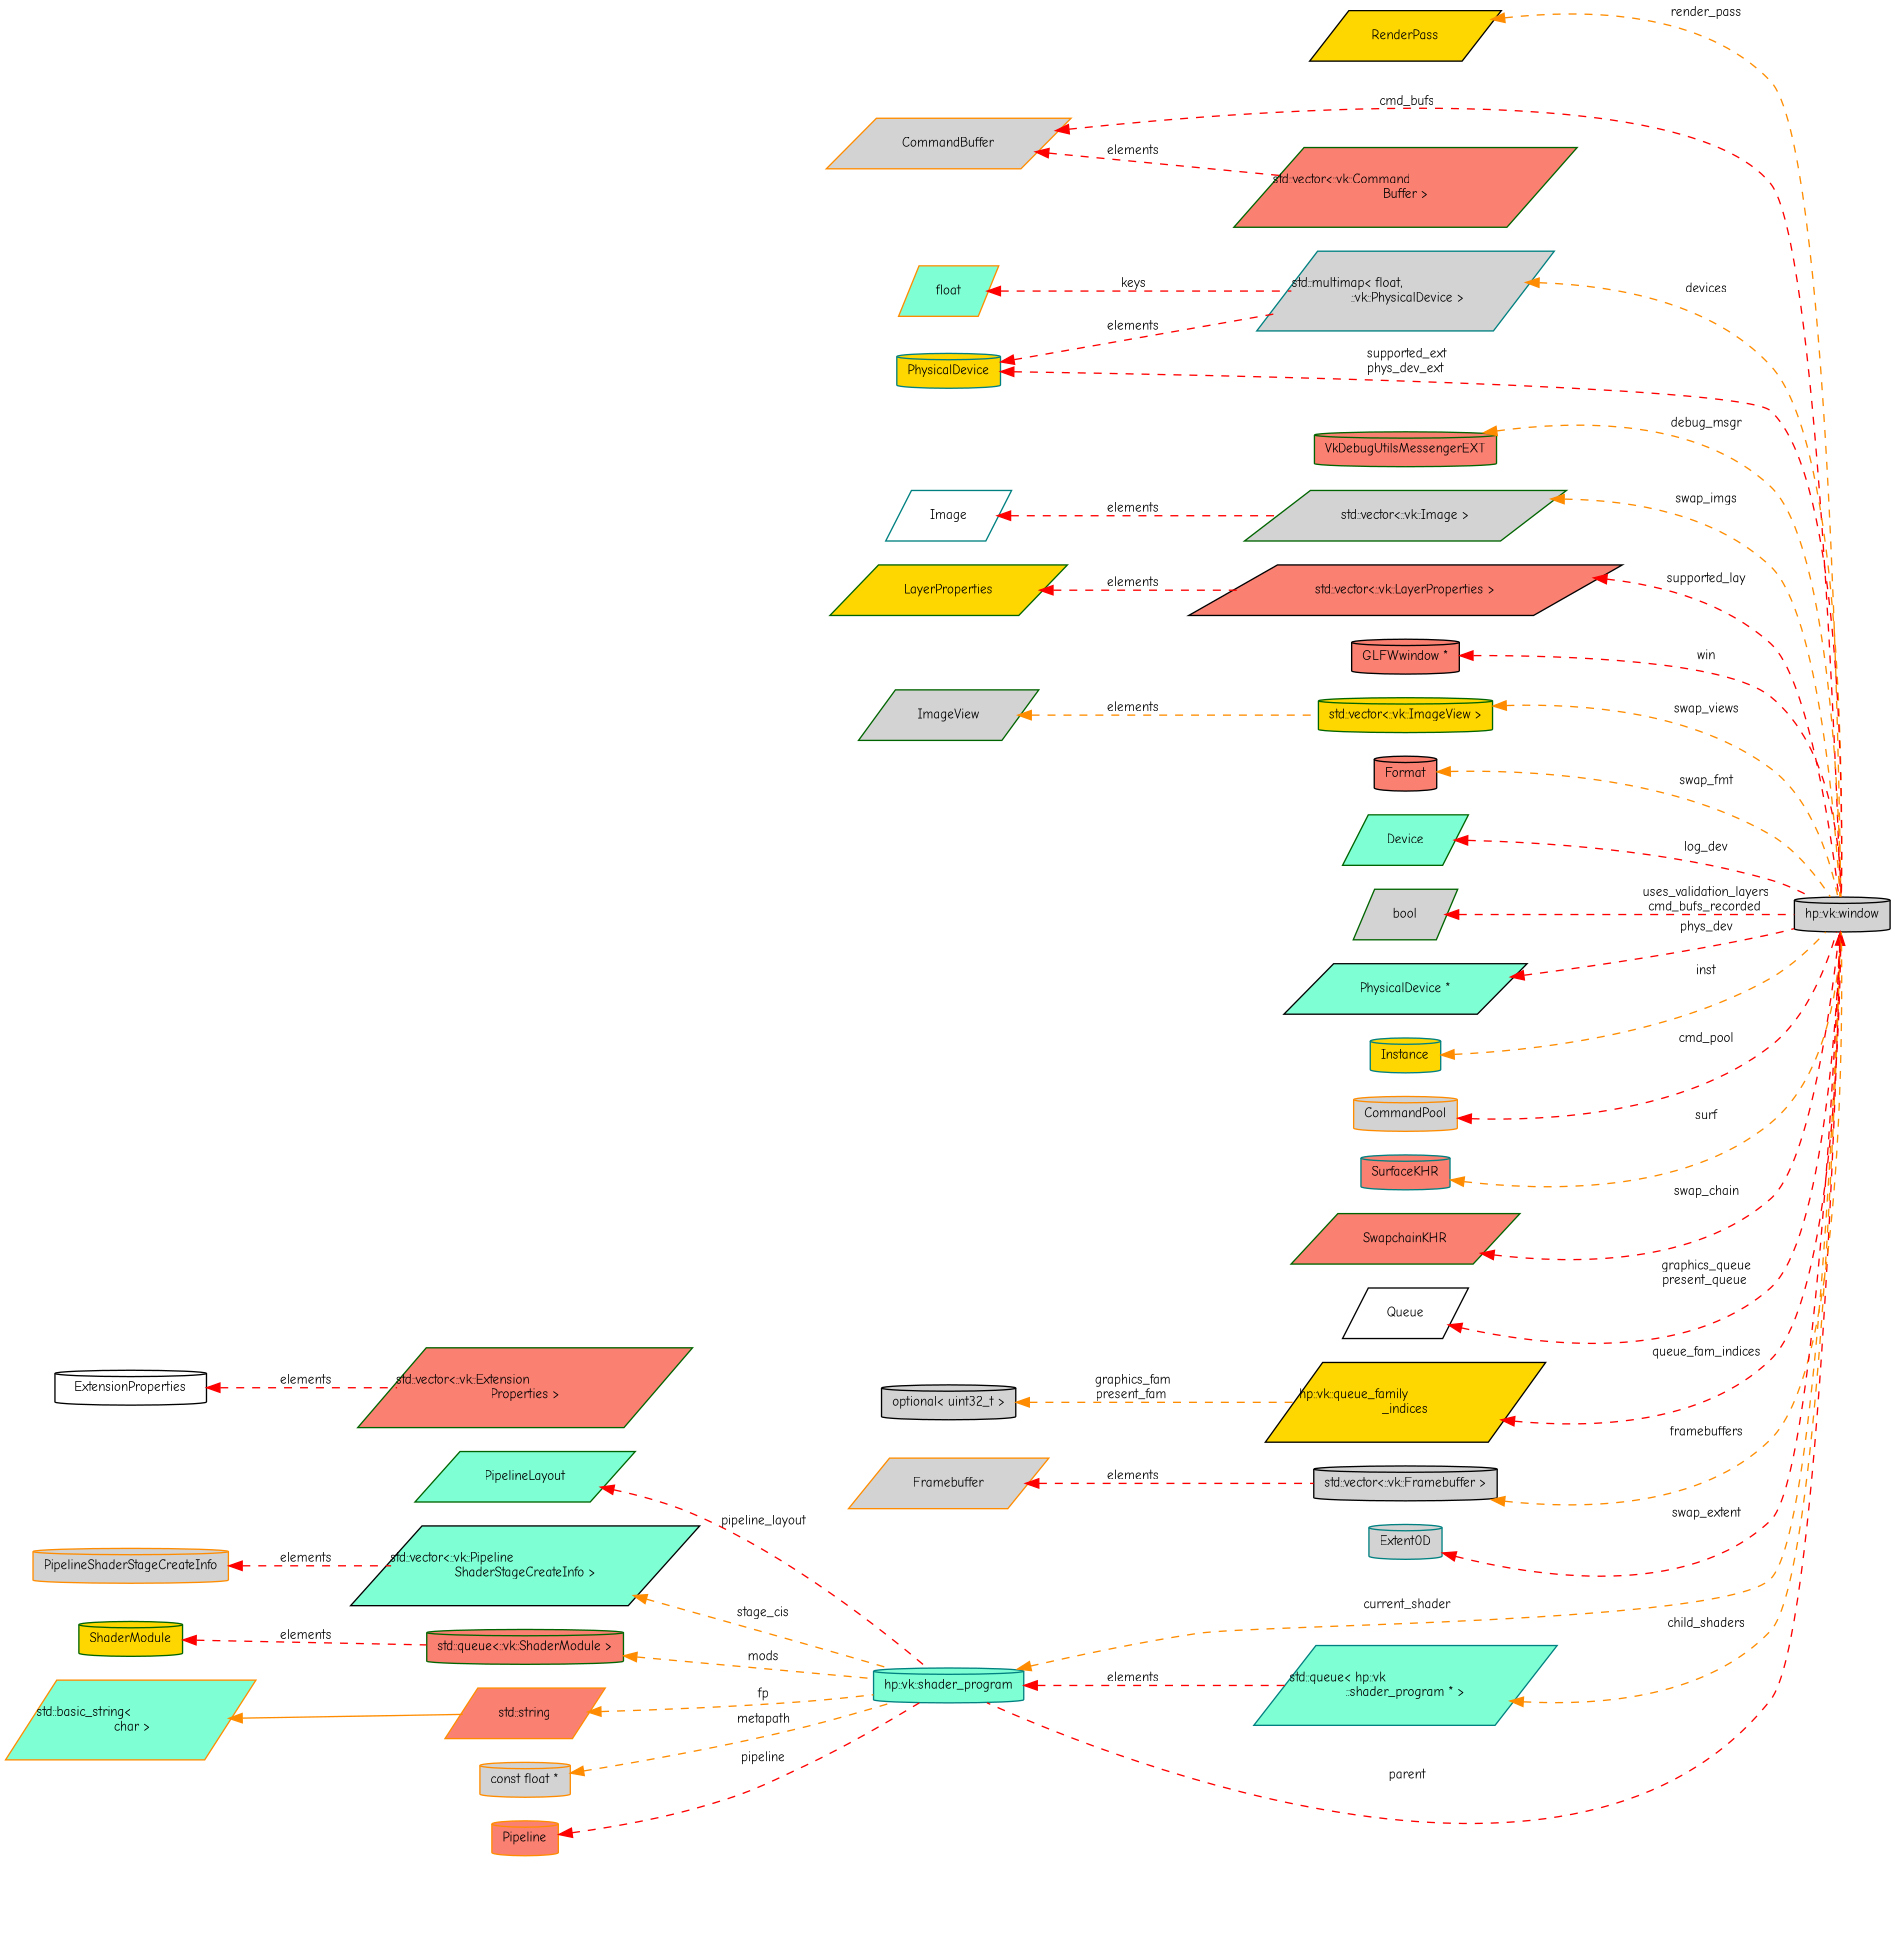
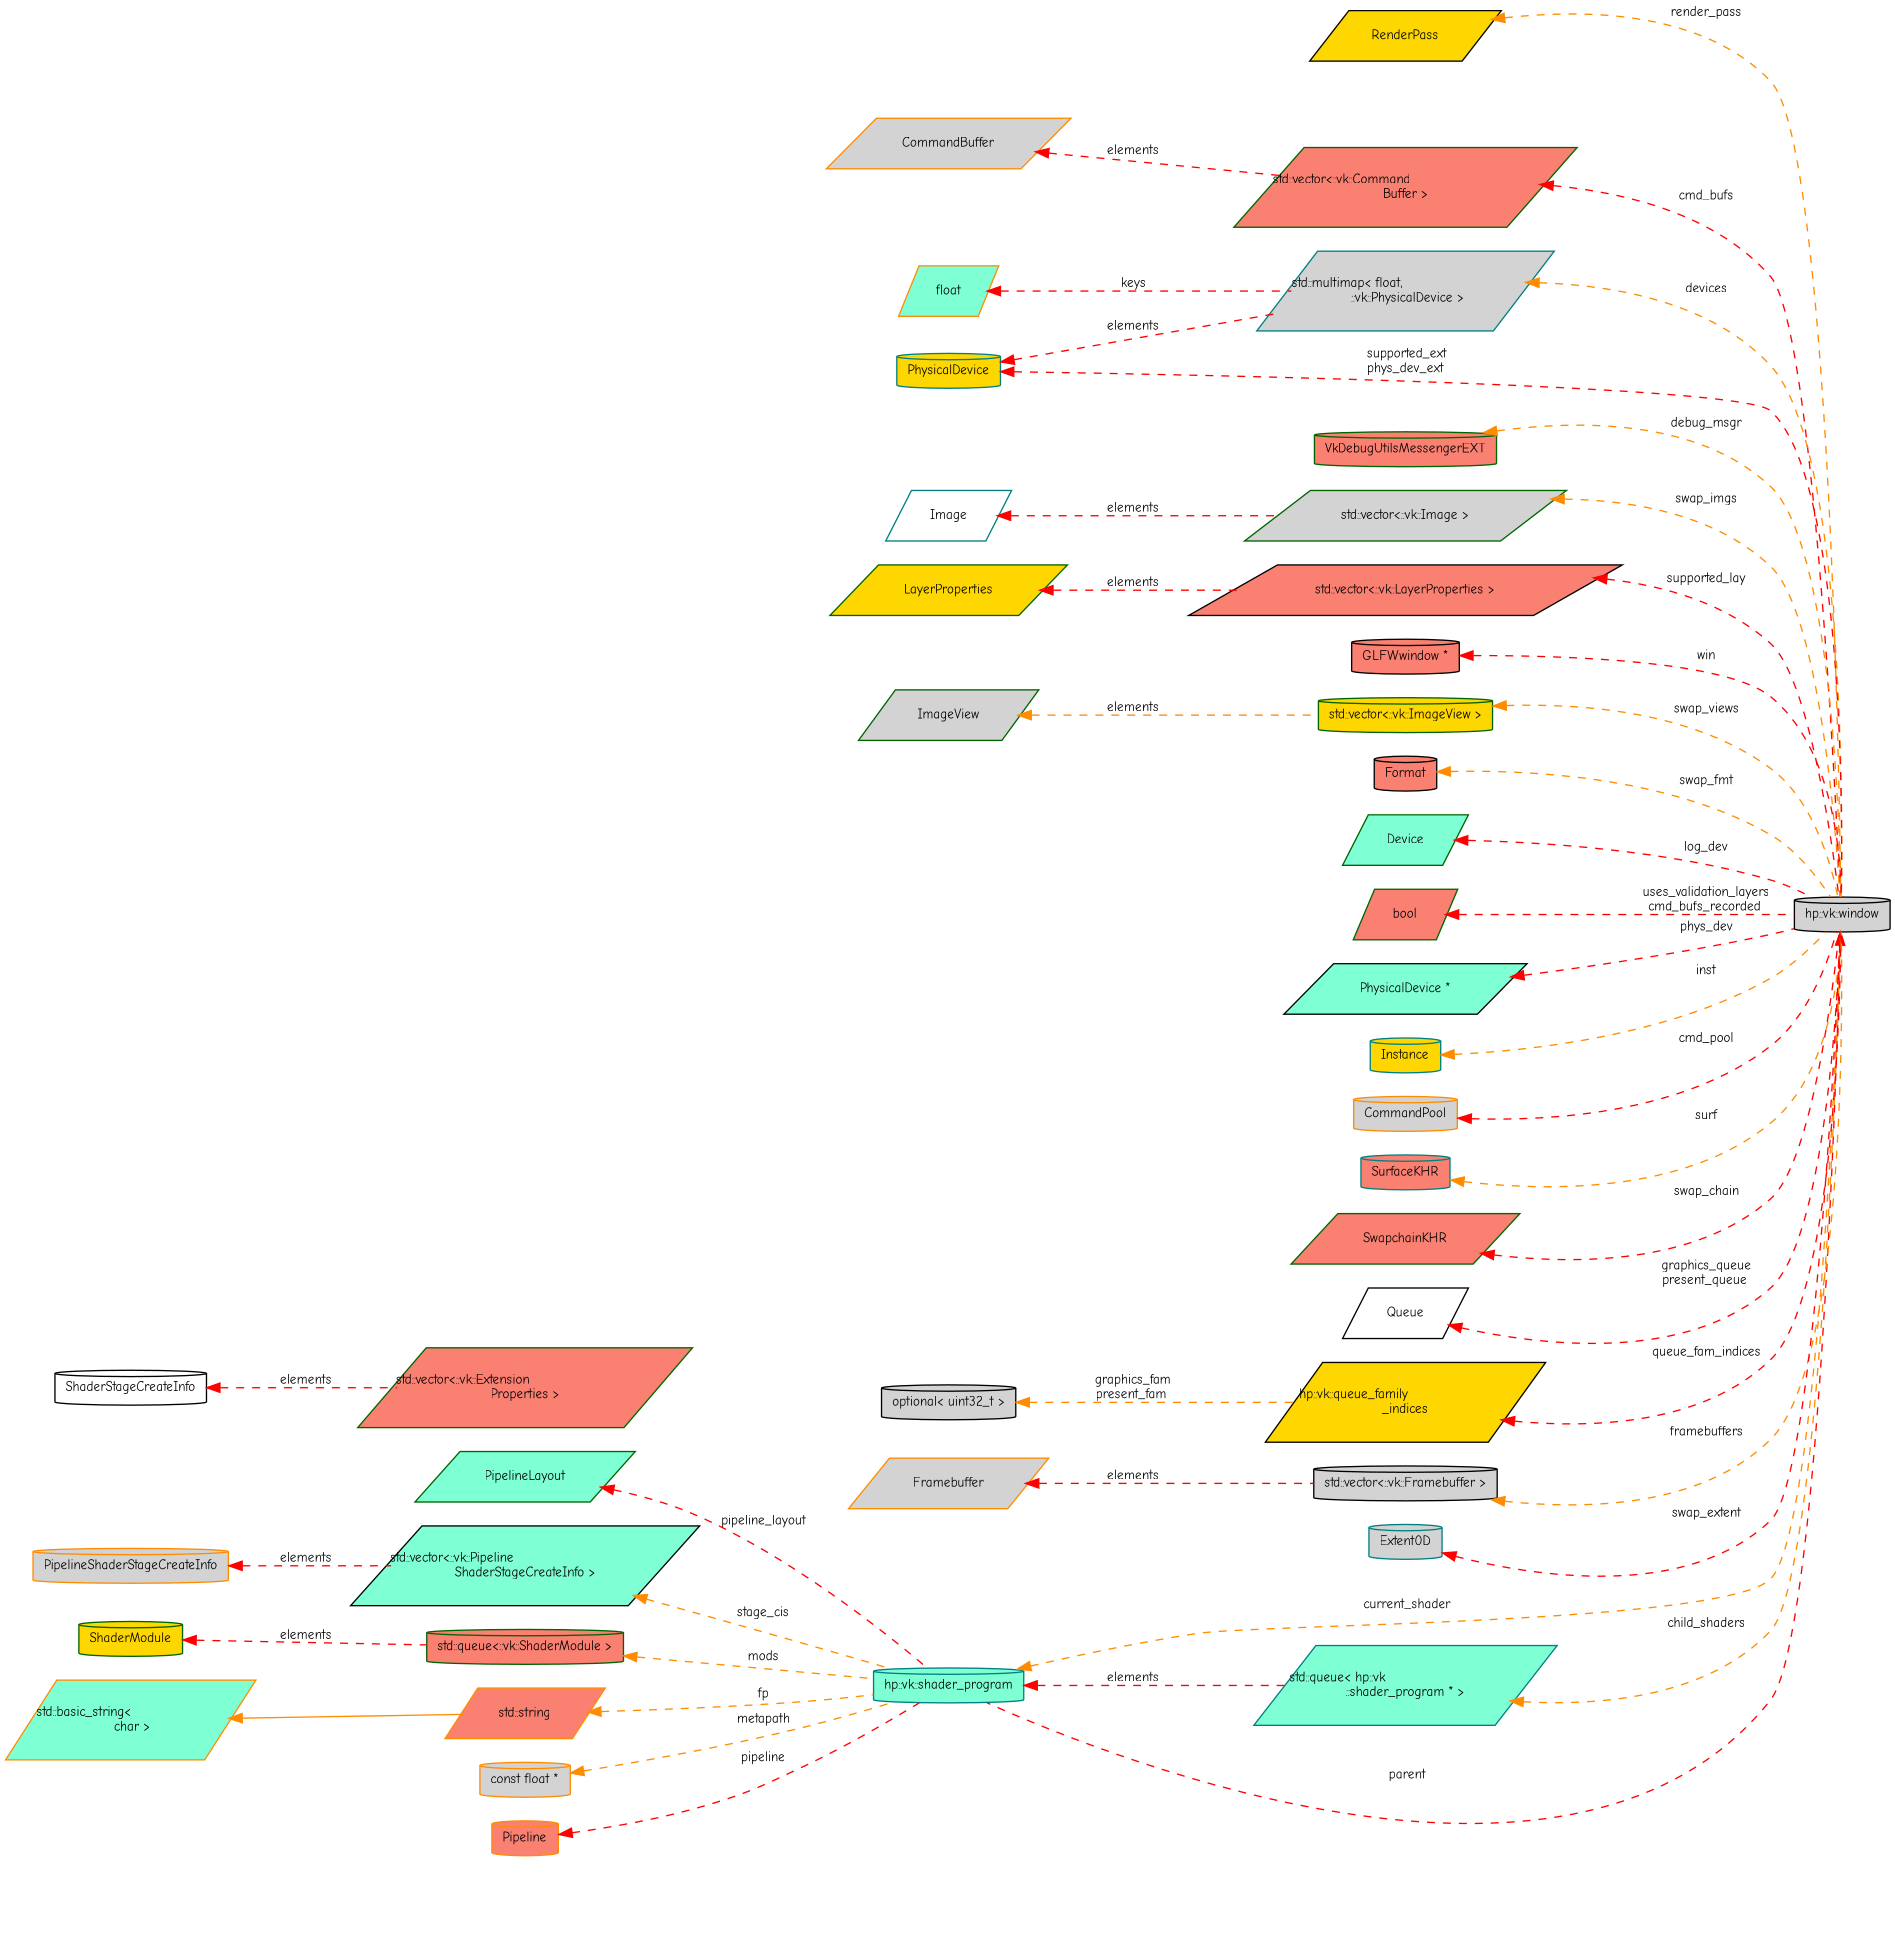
(1771, 184) -> (1801, 400)
(1405, 915) -> (1405, 915)
(131, 1388) -> (131, 1388)
